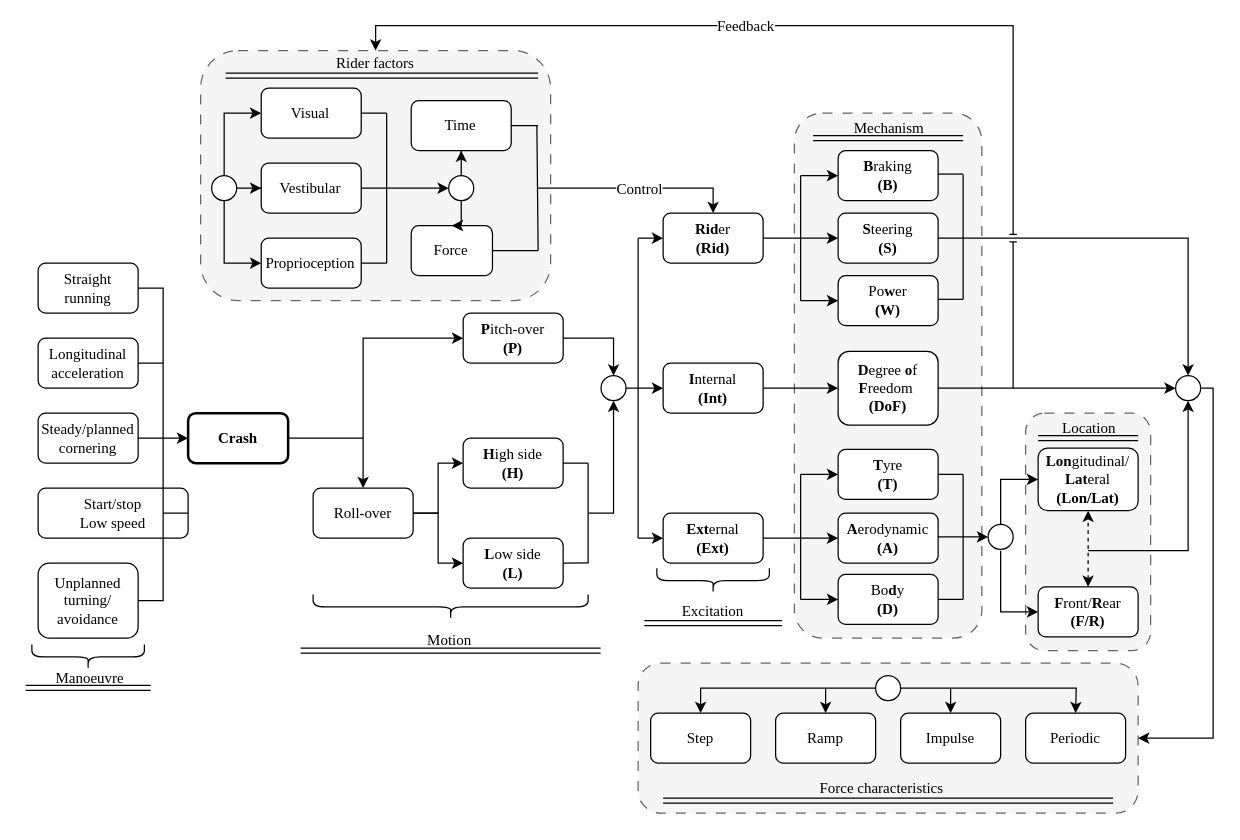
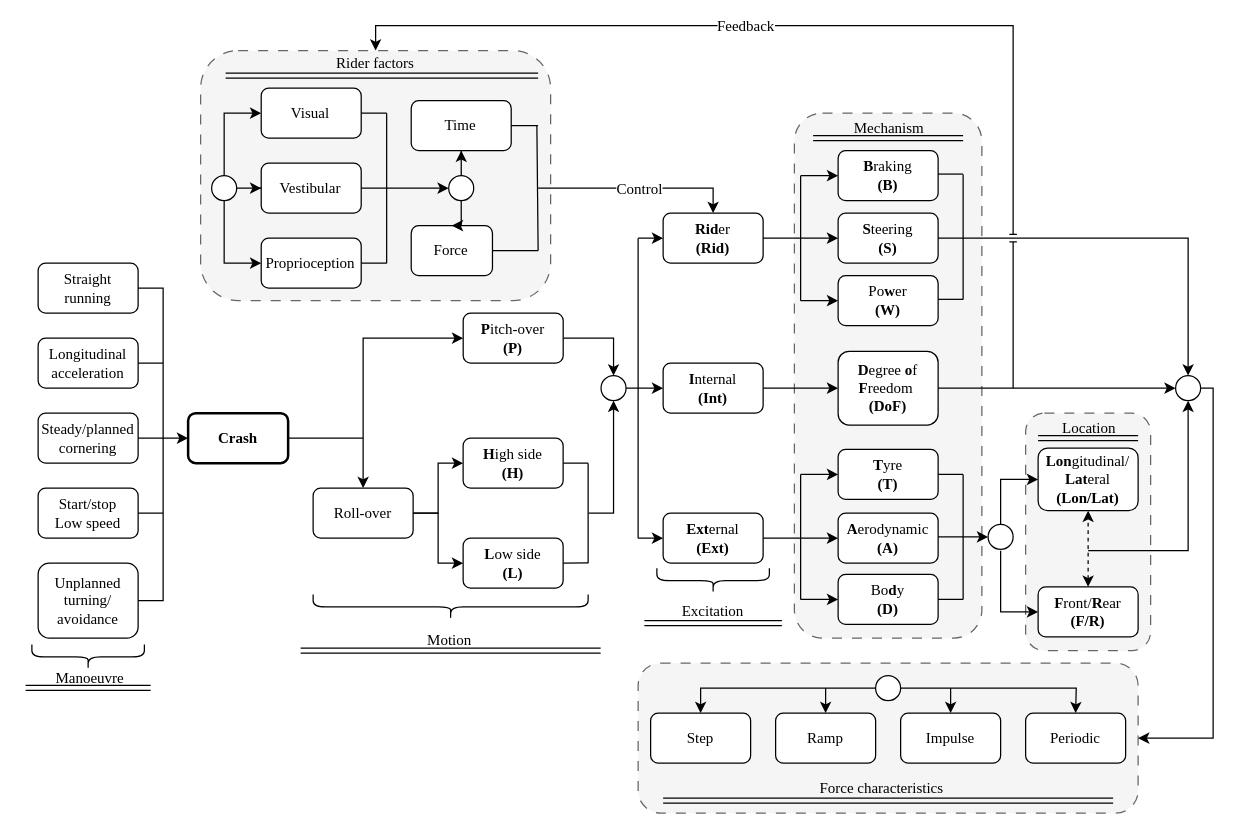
(113, 513) -> (88, 513)
